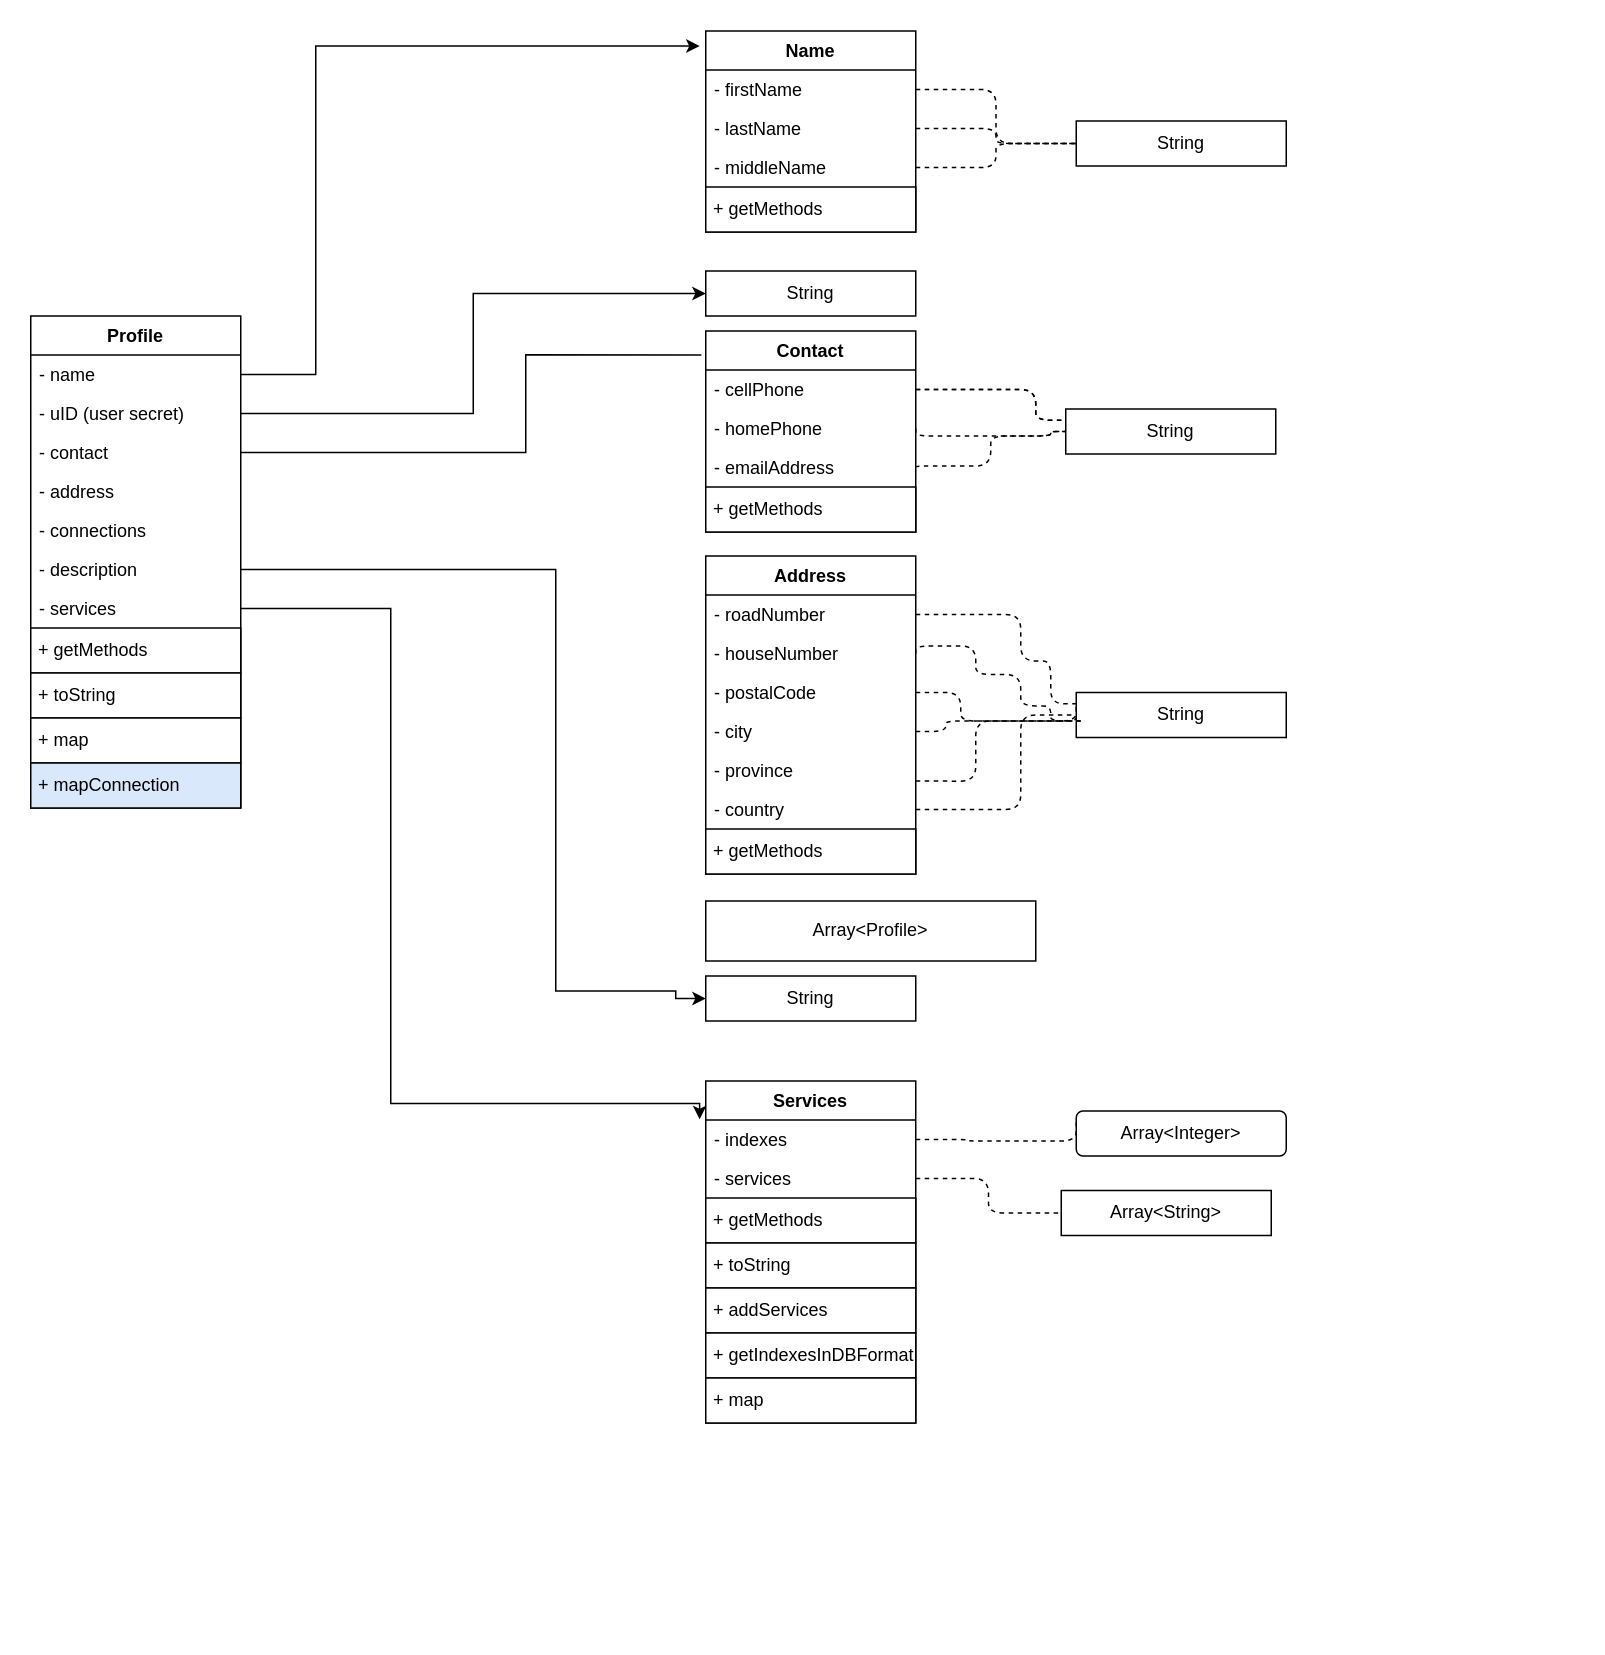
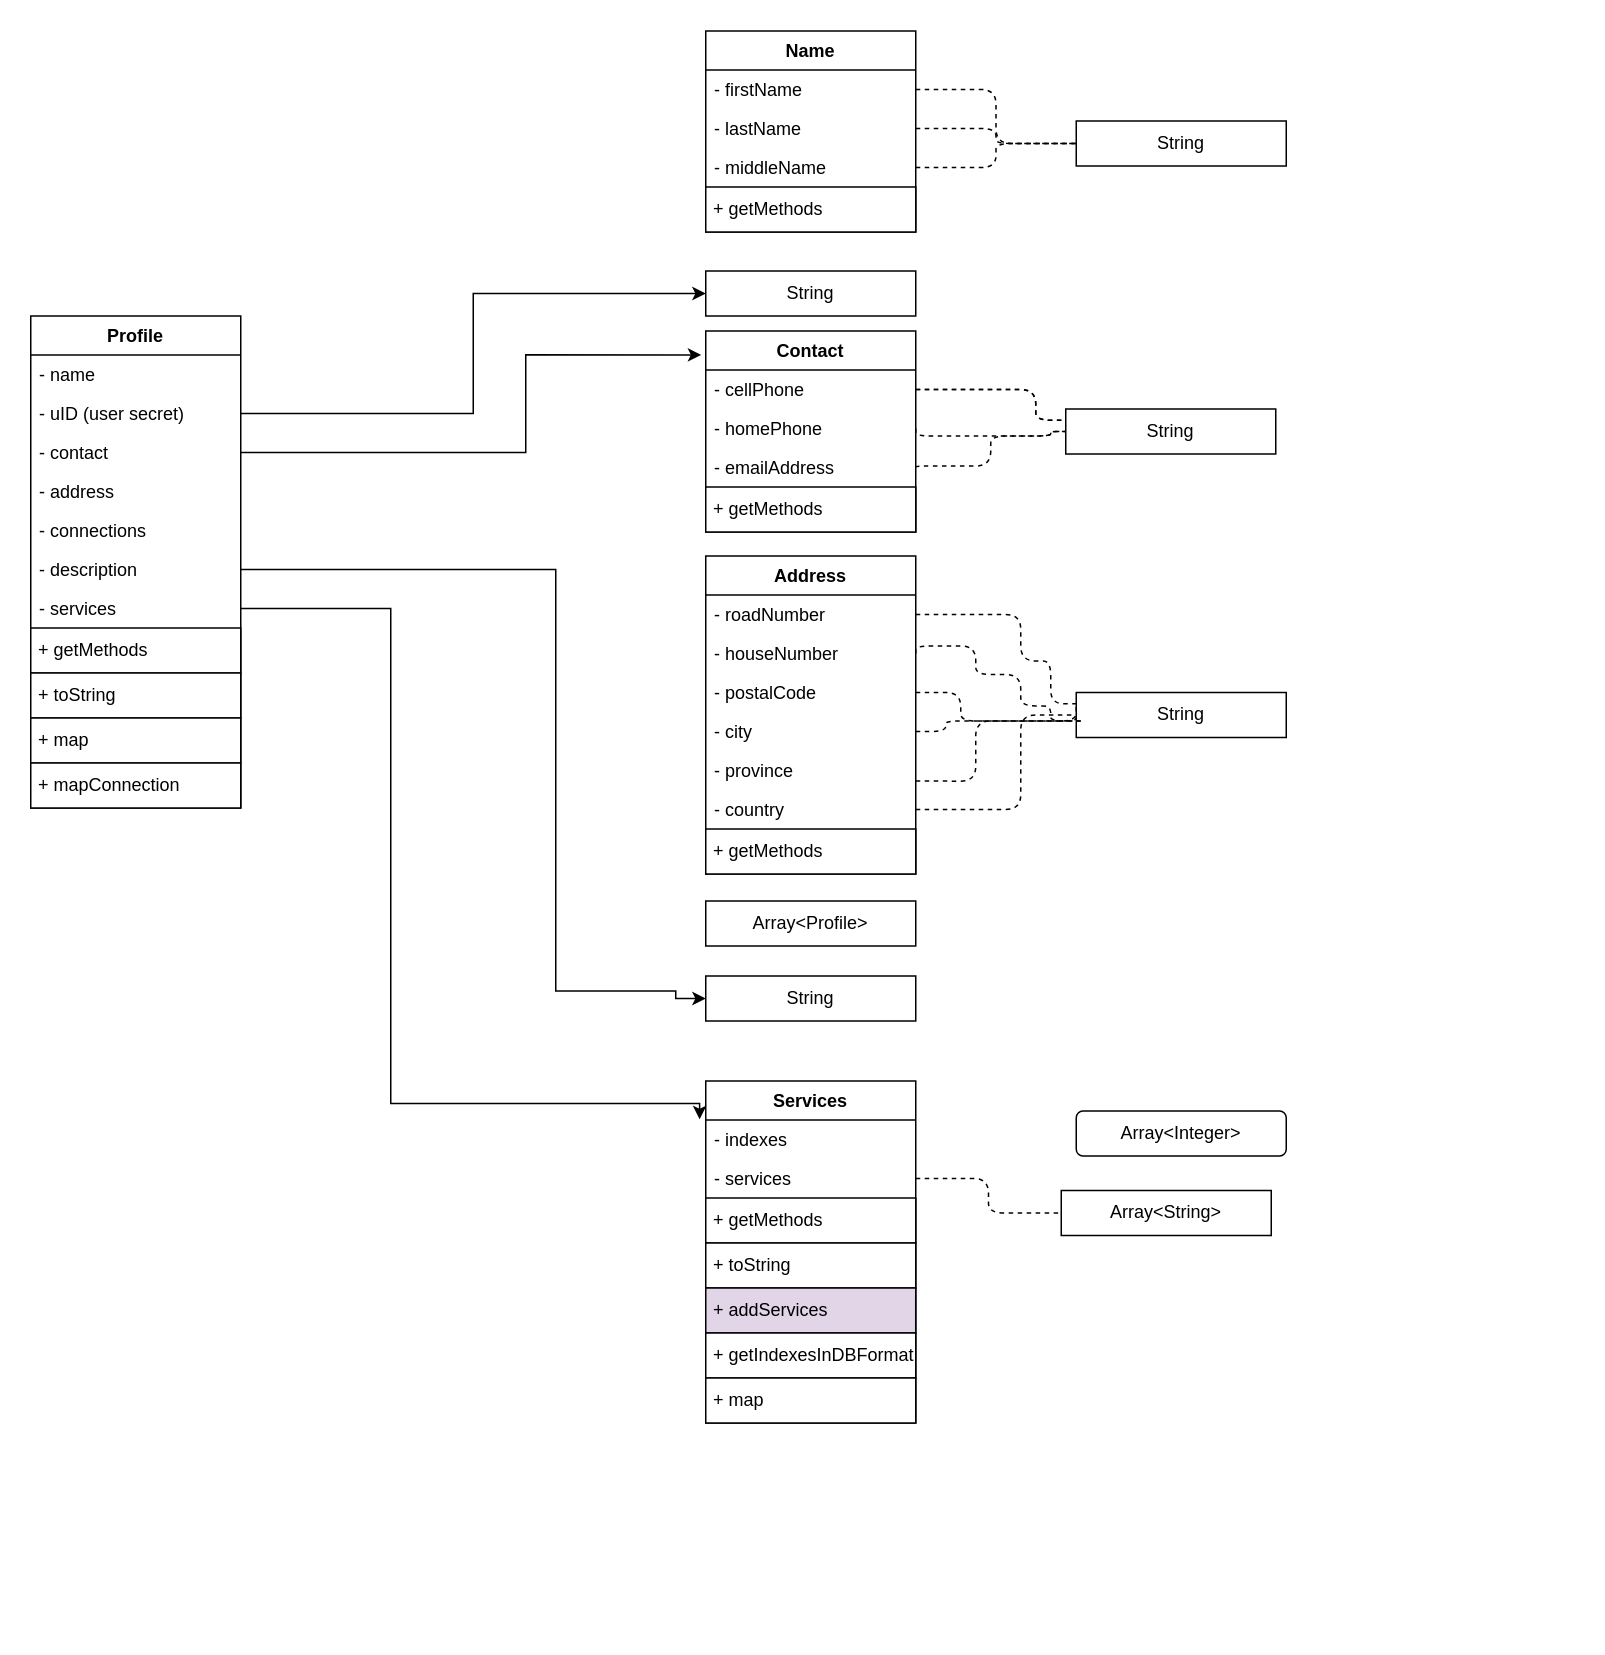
(316, 61) -> none
(693, 355) -> (690, 355)
(136, 785) -> (136, 785)
(871, 931) -> (811, 923)
(994, 1141) -> none
(811, 1310) -> (811, 1310)
